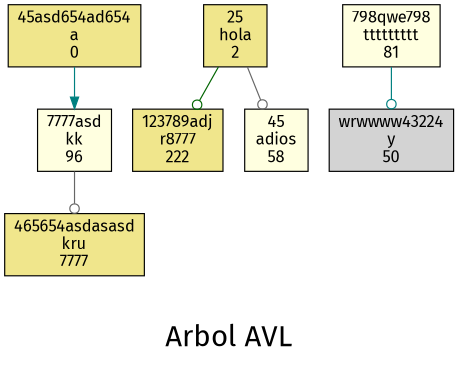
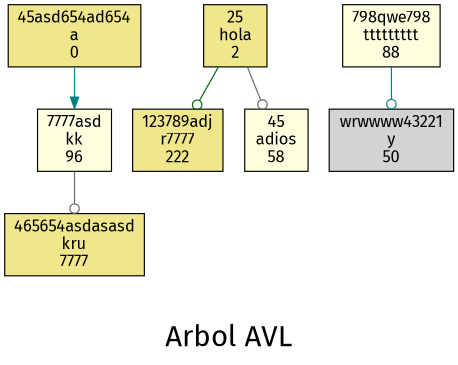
(391, 36) -> (391, 36)
(178, 140) -> (178, 140)
(391, 140) -> (391, 140)
